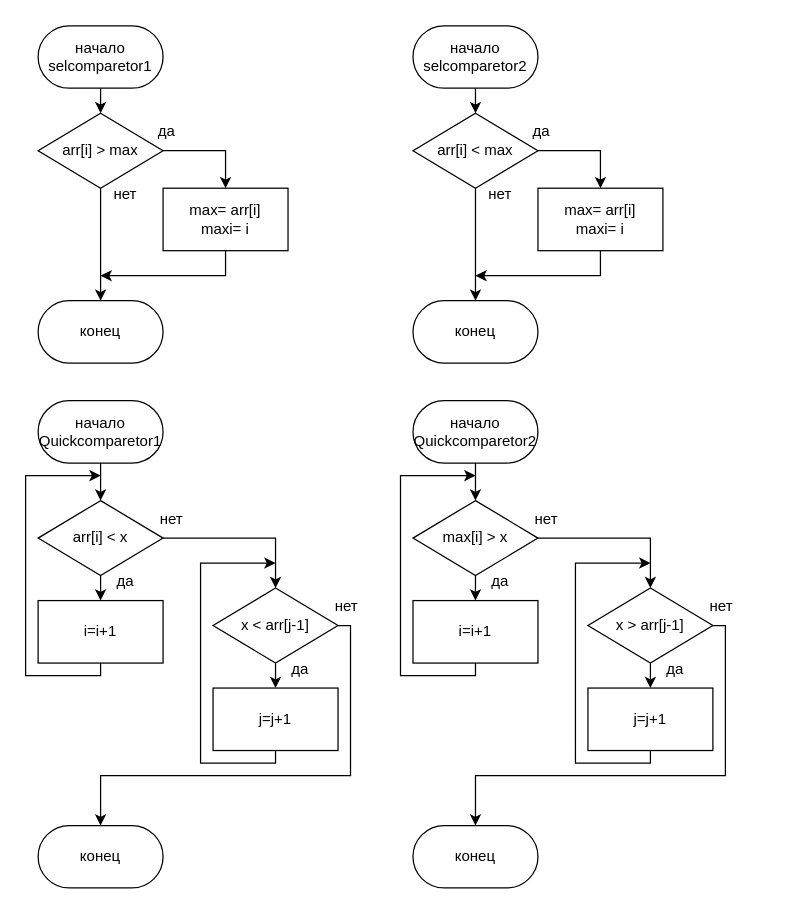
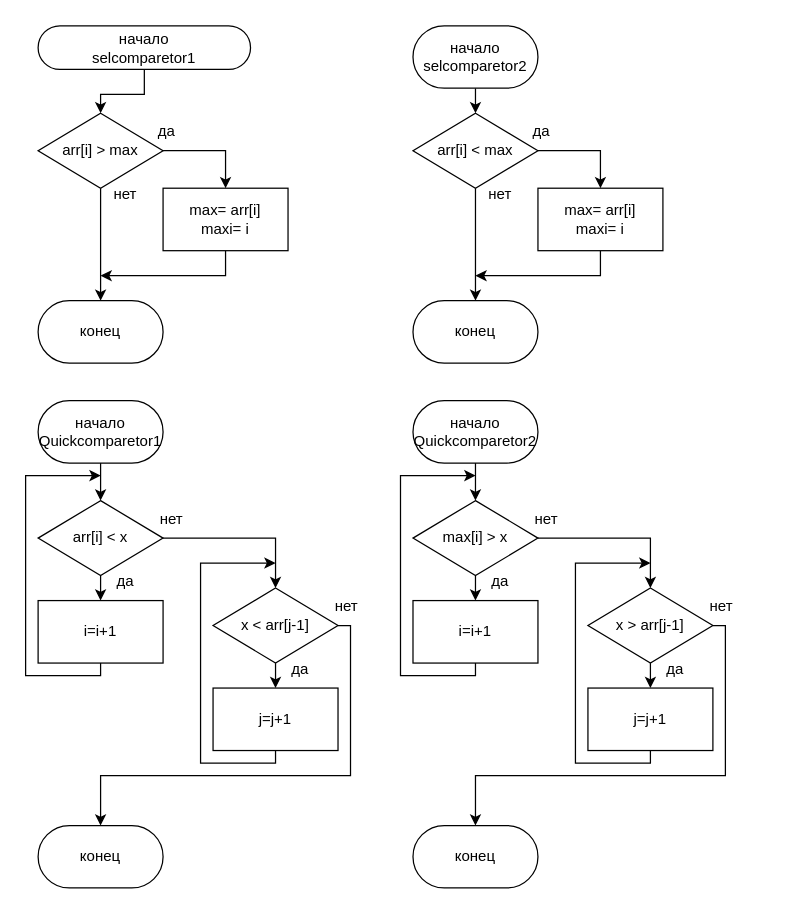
(101, 57) -> (144, 48)
